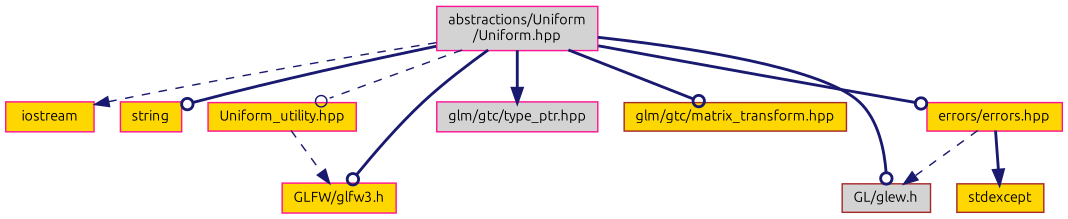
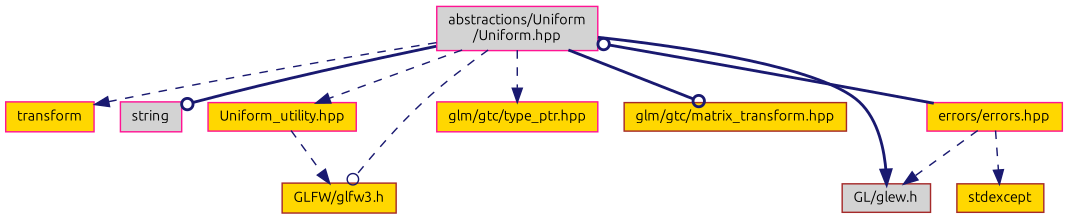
(770, 66) -> (753, 61)
(517, 69) -> (517, 69)
(396, 74) -> (396, 74)
(757, 75) -> (755, 71)
(418, 107) -> (418, 107)
(50, 117) -> (50, 117)
(151, 117) -> (151, 117)
(517, 117) -> (517, 117)
(997, 150) -> (997, 150)
(339, 198) -> (339, 198)
